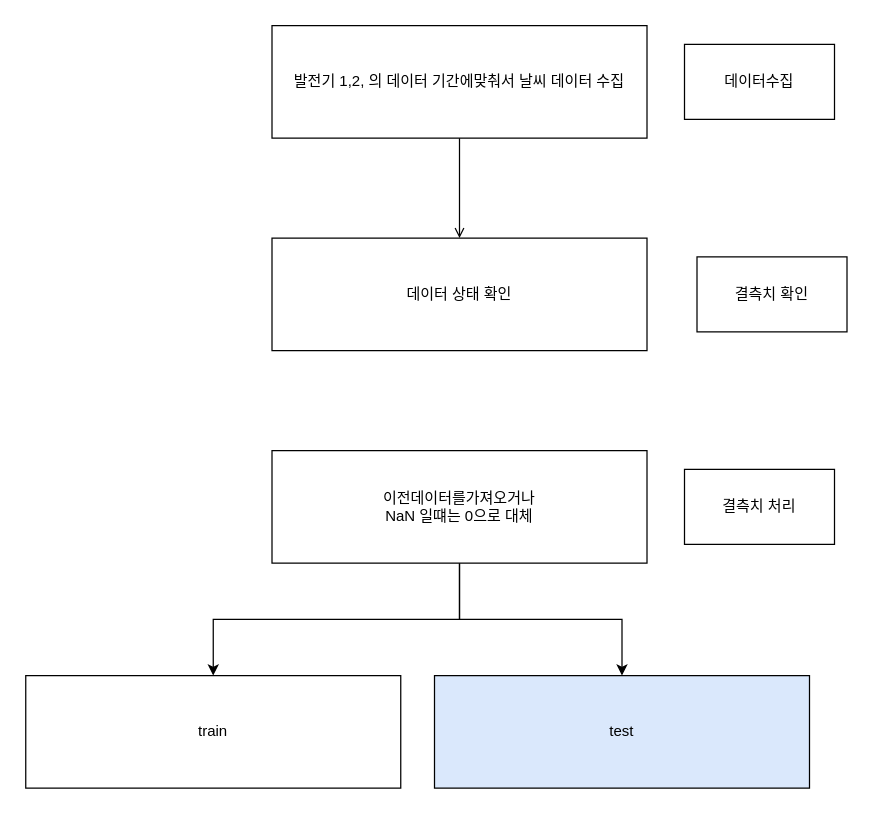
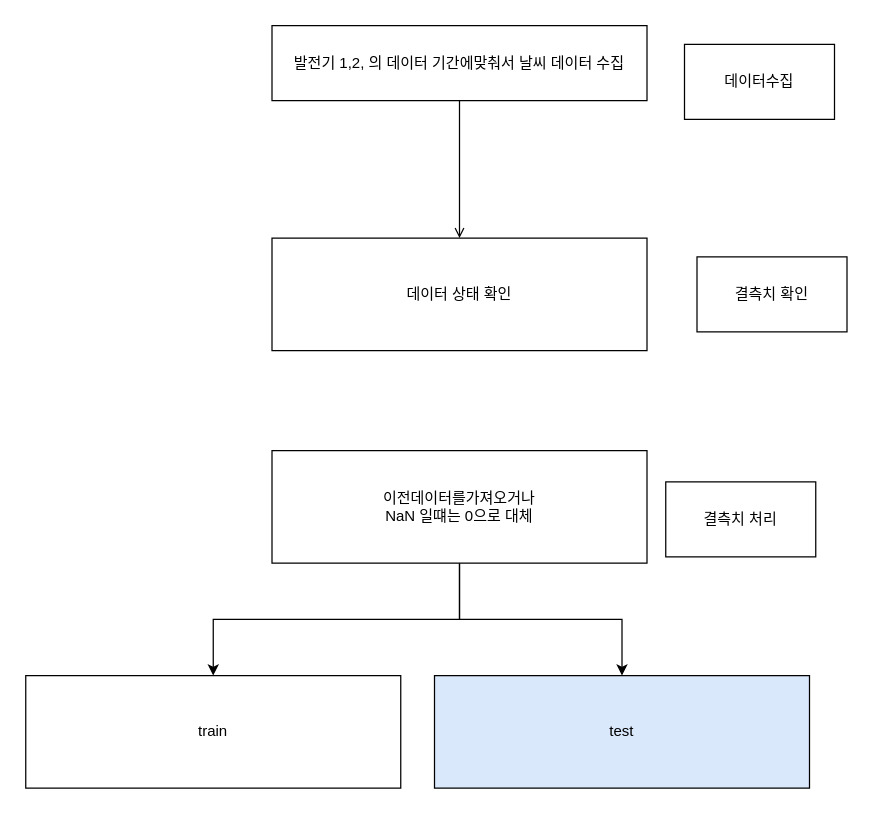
(459, 82) -> (459, 63)
(759, 507) -> (741, 519)
